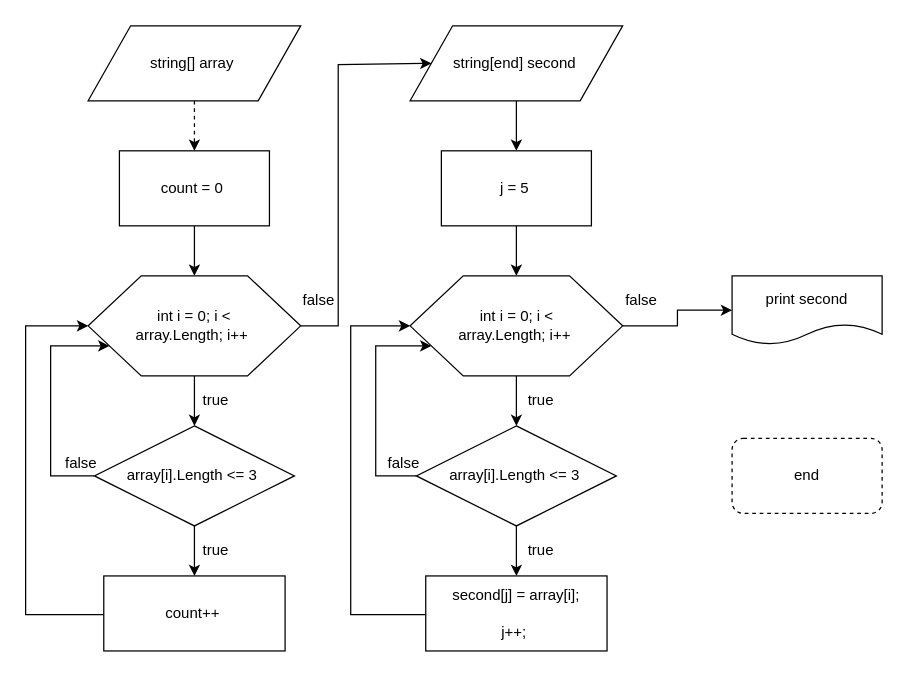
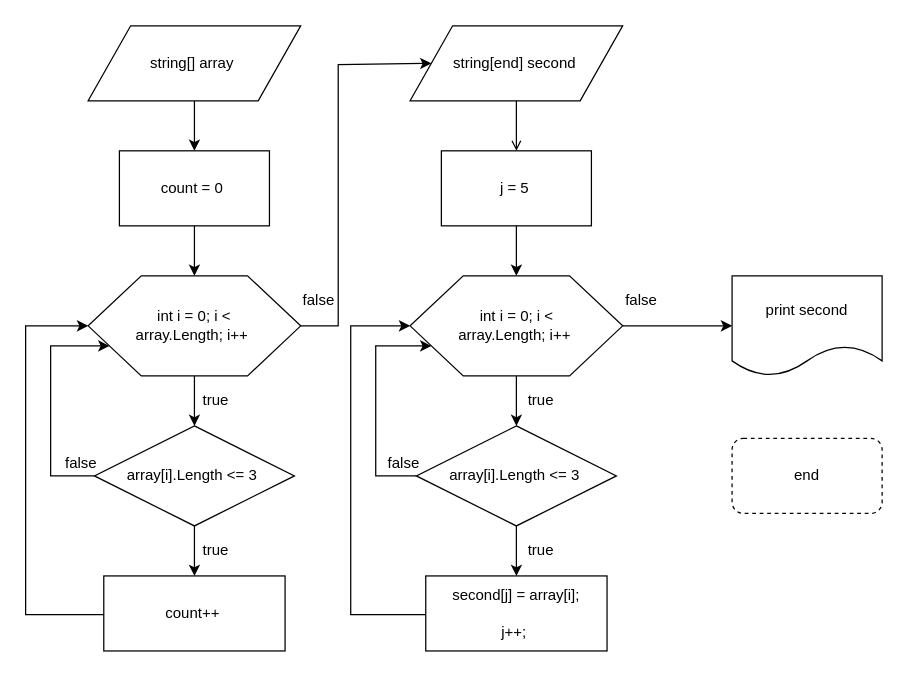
(194, 121) -> (194, 121)
(516, 141) -> (516, 143)
(807, 310) -> (807, 326)
